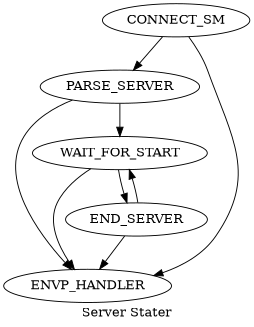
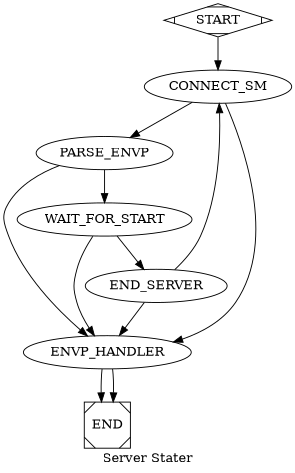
none -> (218, 20)
(120, 87) -> (105, 153)
(135, 191) -> (213, 197)
none -> (107, 425)
